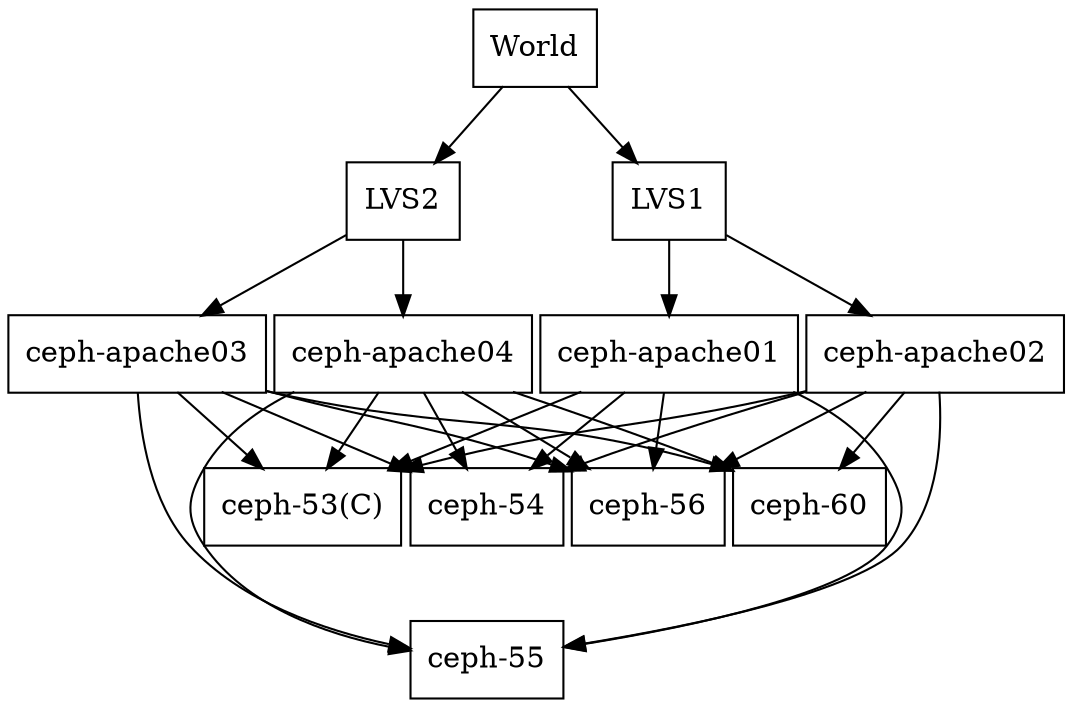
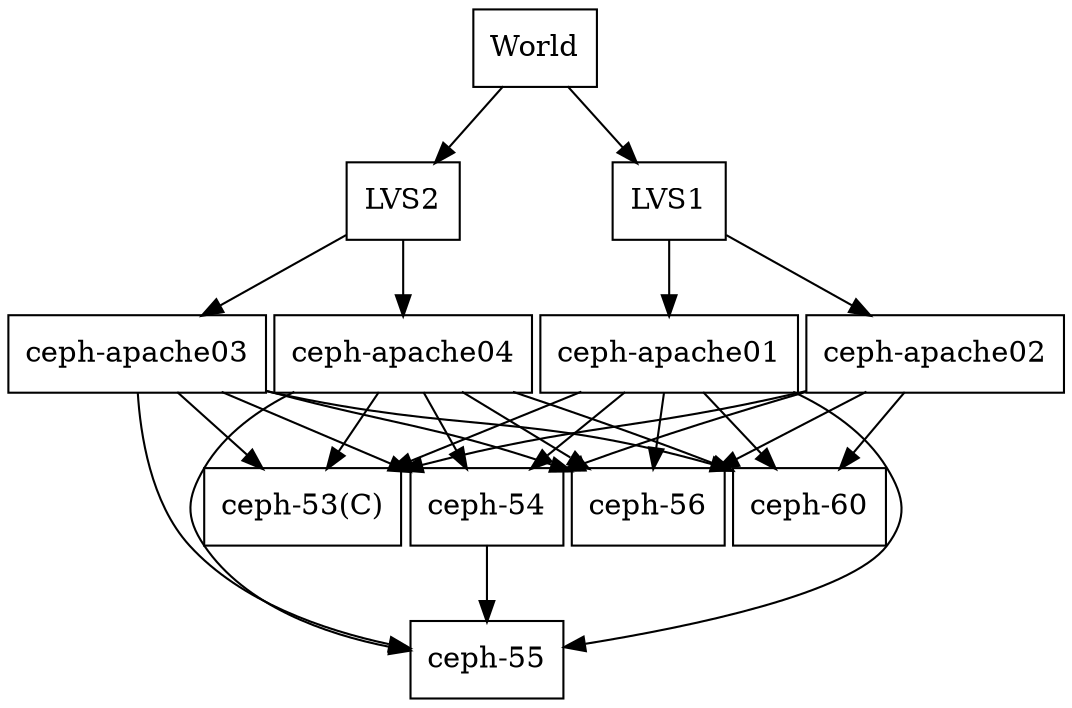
none -> (737, 427)
(910, 535) -> (487, 573)
